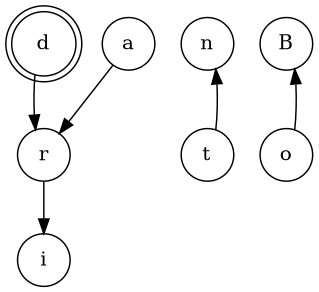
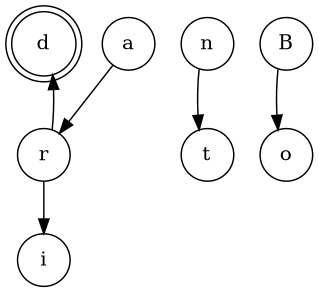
(34, 95) -> (54, 110)
(217, 107) -> (198, 92)
(296, 107) -> (277, 92)
